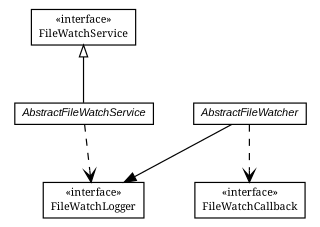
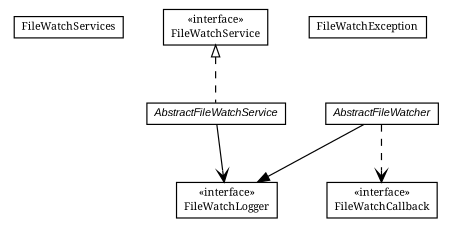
none -> (69, 27)
none -> (367, 27)
(84, 80) -> (216, 80)
(87, 147) -> (220, 147)
